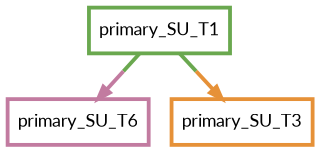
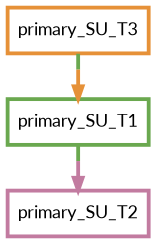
(196, 72) -> (78, 70)
(78, 122) -> (78, 214)
